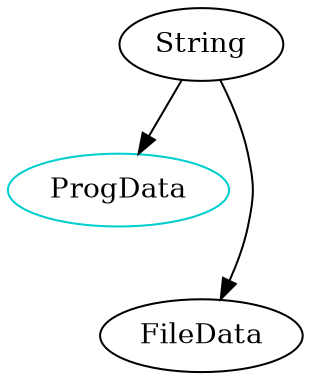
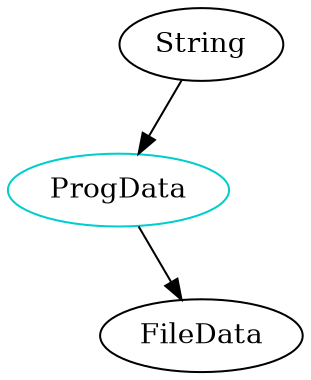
(252, 179) -> (155, 254)
